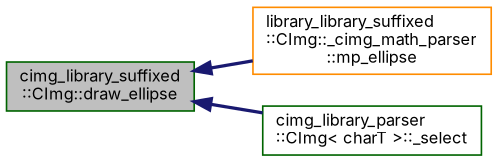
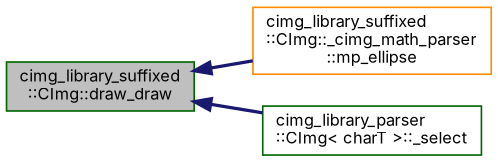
(372, 41) -> (372, 41)
(100, 86) -> (100, 86)
